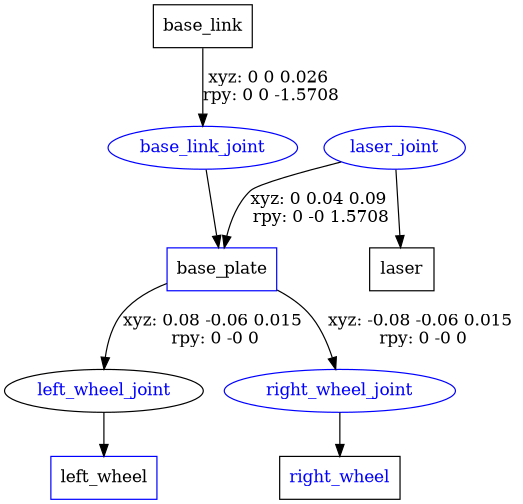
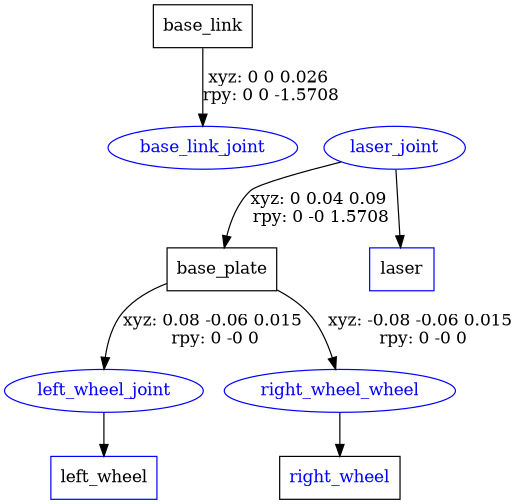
(211, 203) -> none
(222, 269) -> (222, 269)
(402, 269) -> (402, 269)
(104, 391) -> (104, 391)
(340, 391) -> (340, 391)
